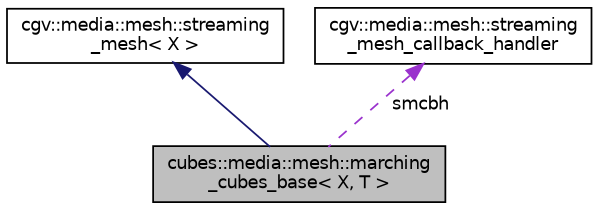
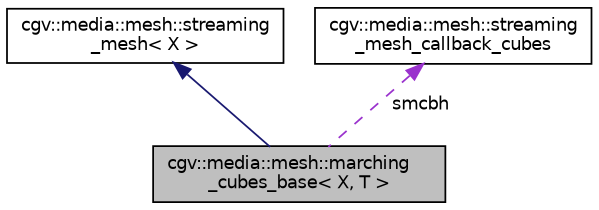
(453, 36) -> (453, 36)
(299, 174) -> (299, 174)
